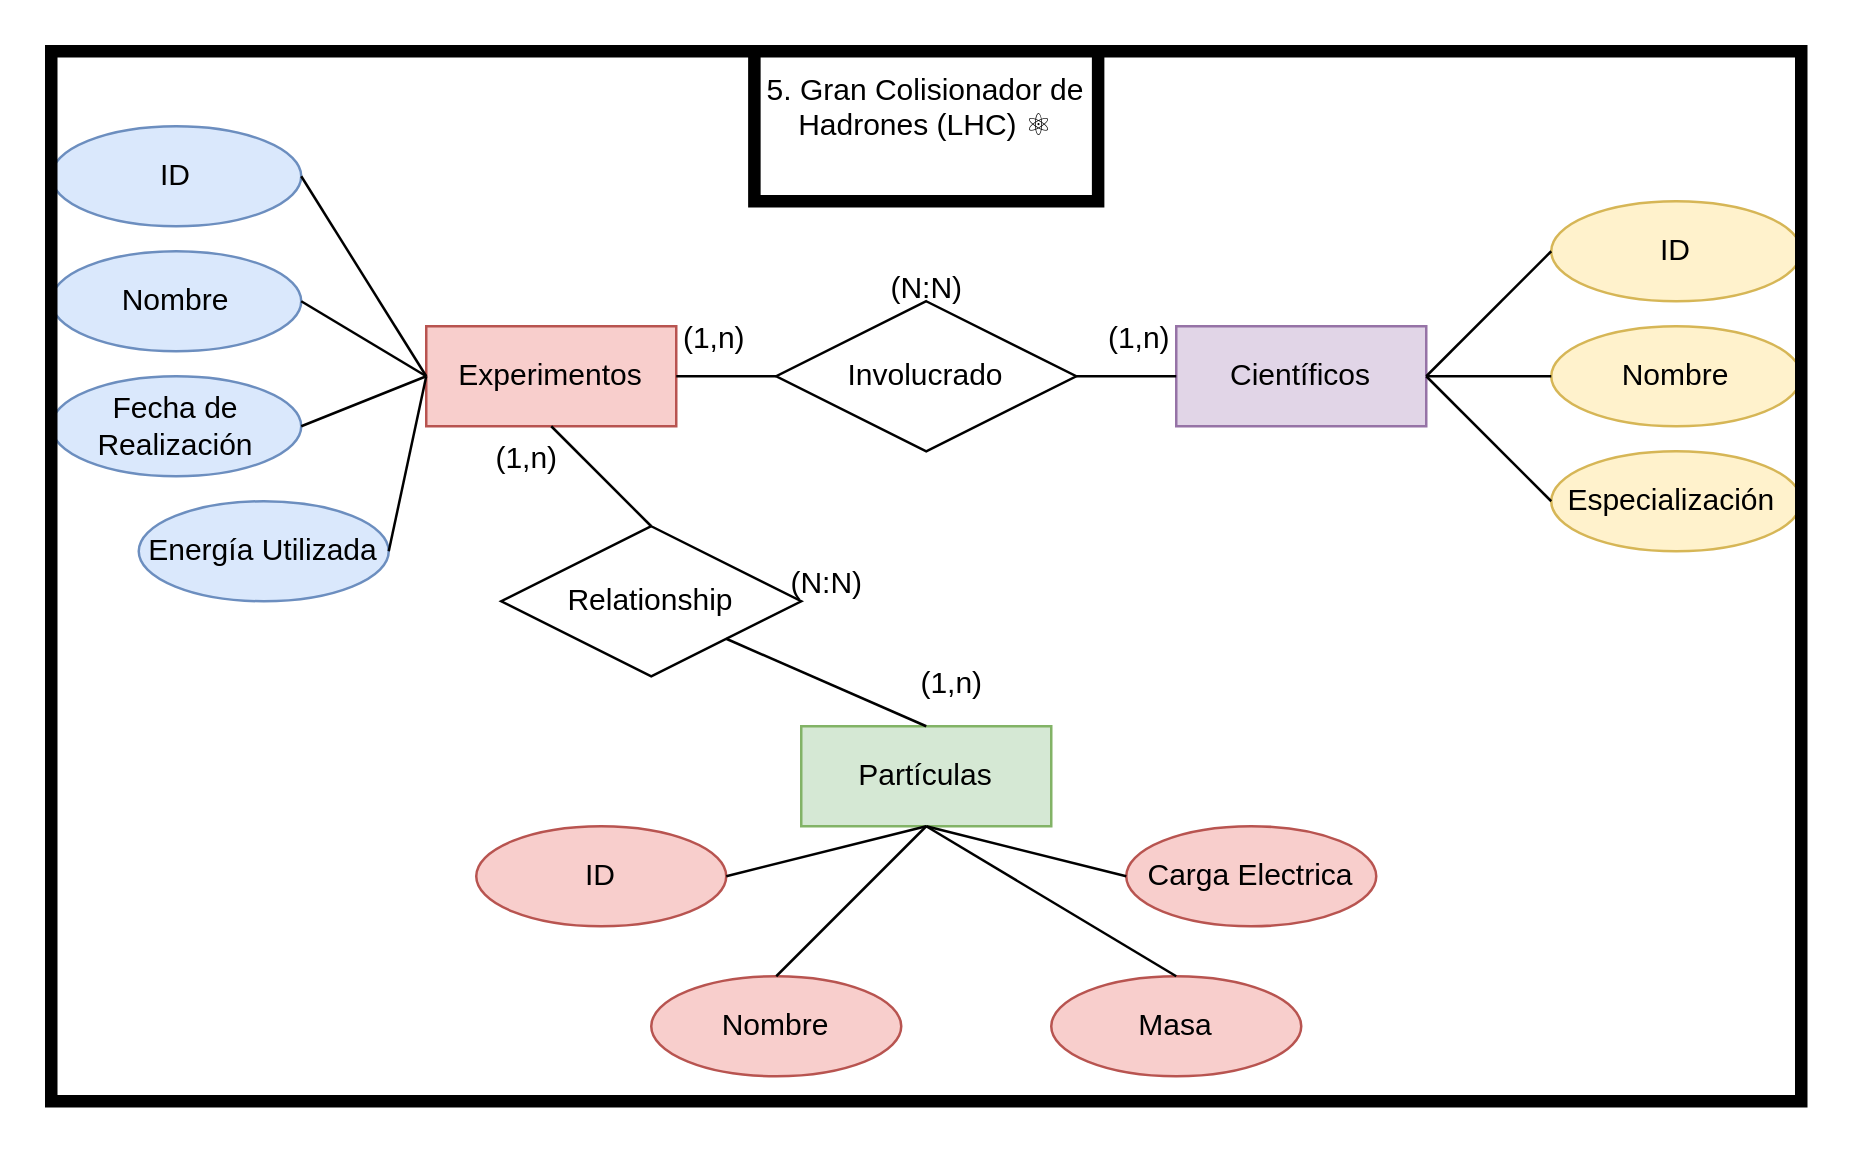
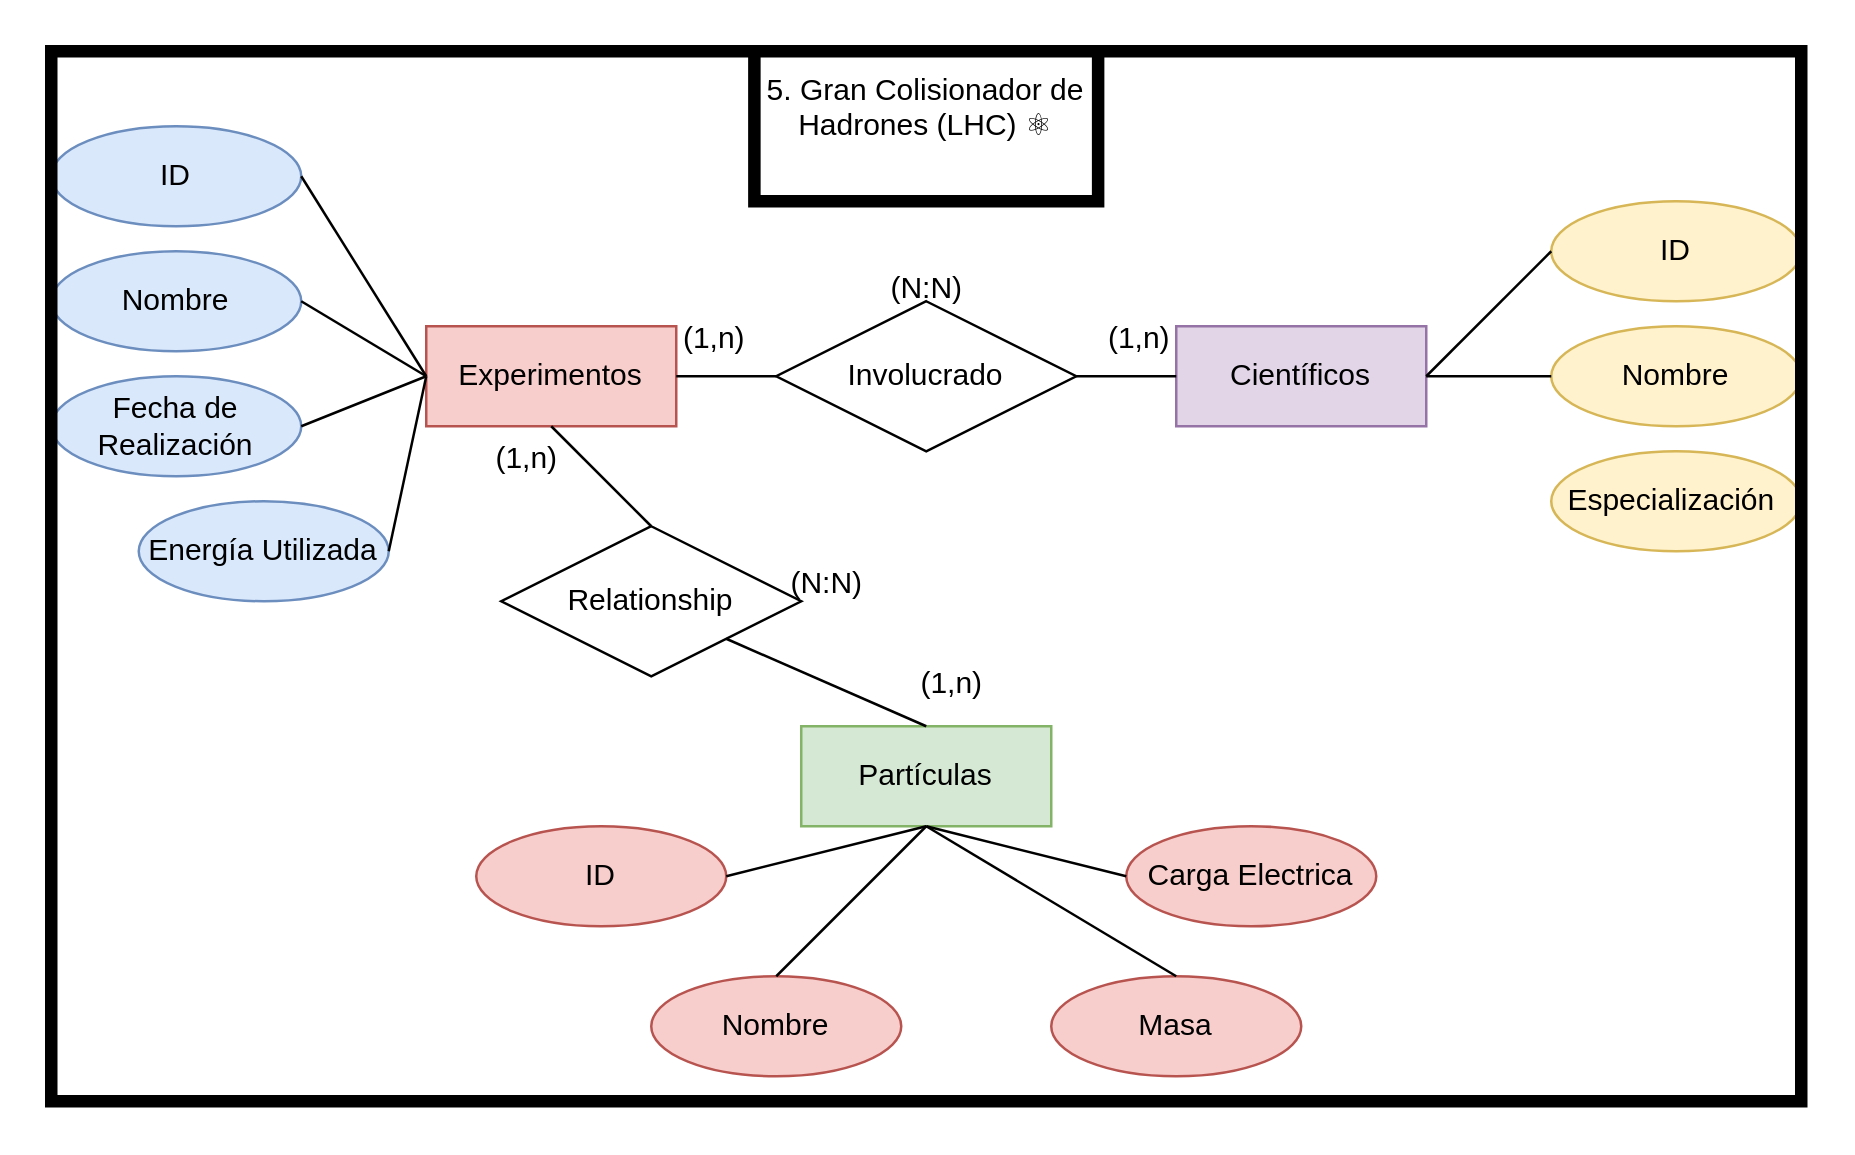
(1491, 441) -> none
